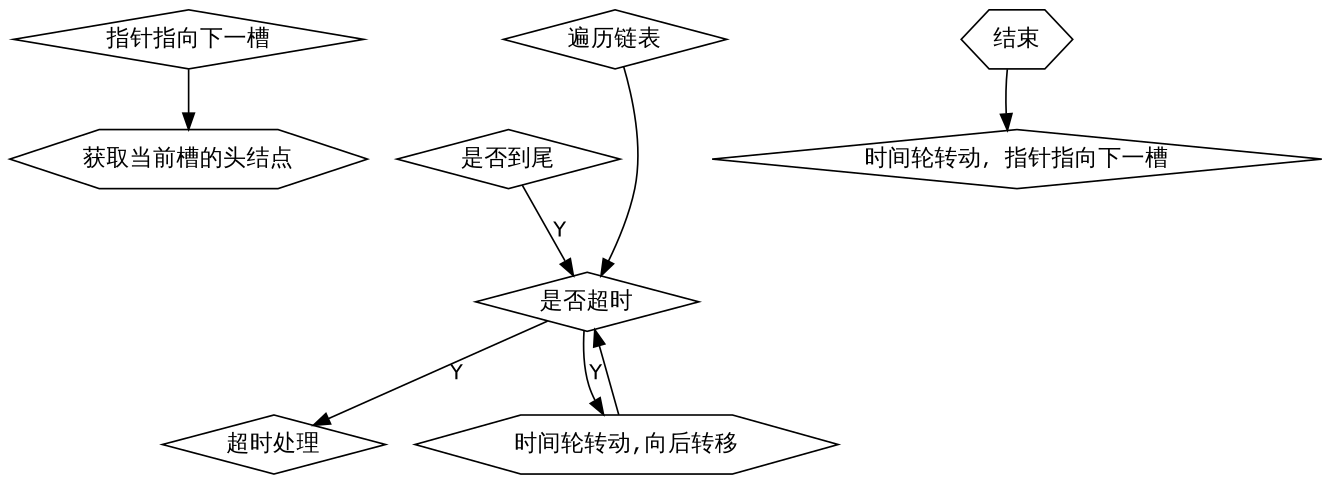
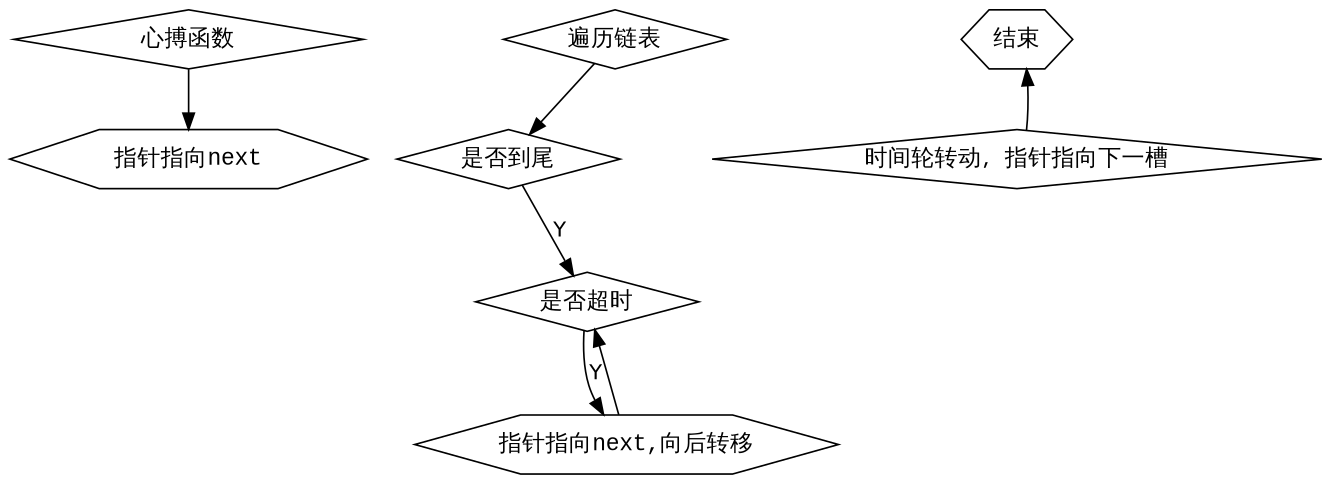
(189, 39) -> (189, 39)
(1006, 91) -> (1028, 108)
(189, 159) -> (189, 159)
(637, 166) -> (568, 93)
(274, 445) -> none
(627, 445) -> (627, 445)
